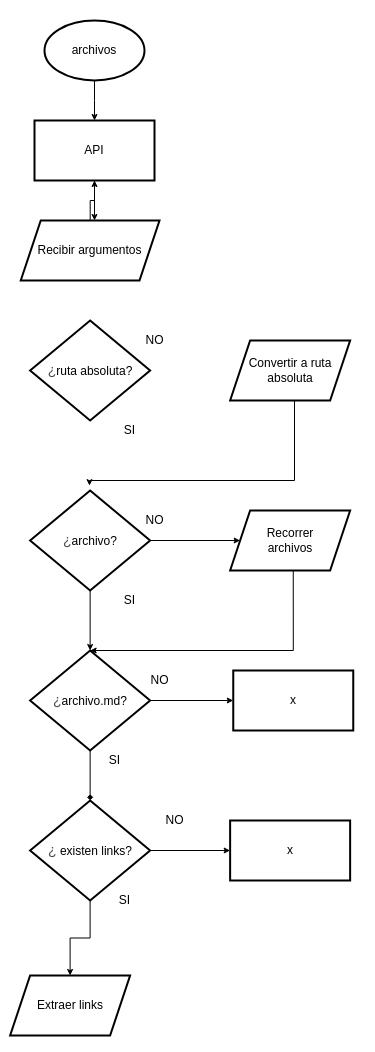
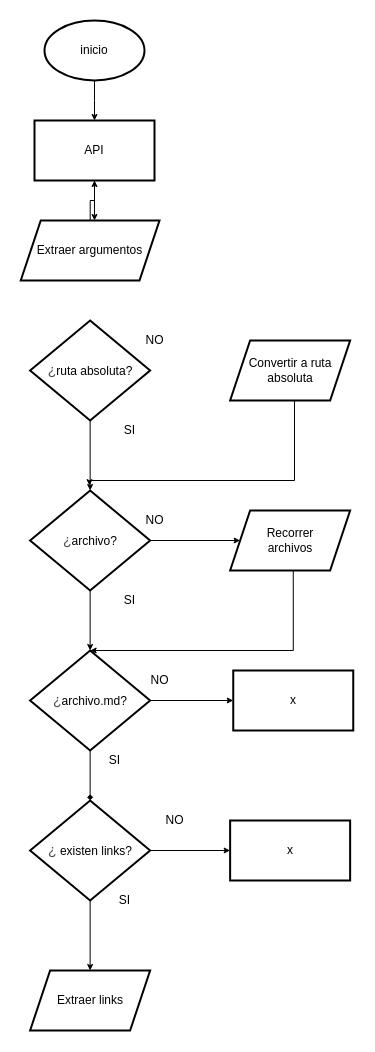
(95, 51) -> (95, 51)
(90, 251) -> (90, 251)
none -> (90, 453)
(70, 1006) -> (90, 1001)
